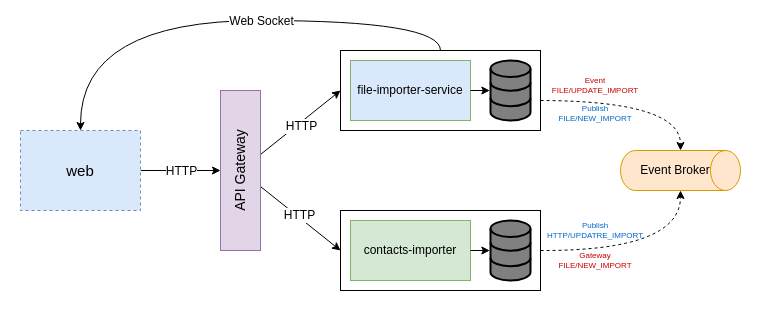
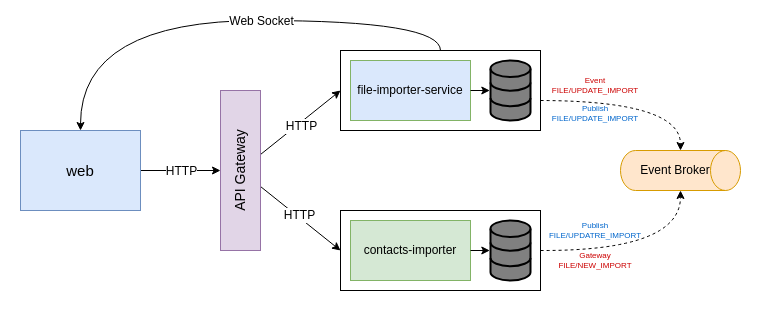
(596, 114) -> (596, 114)
(81, 171) -> (81, 171)
(596, 231) -> (596, 231)
